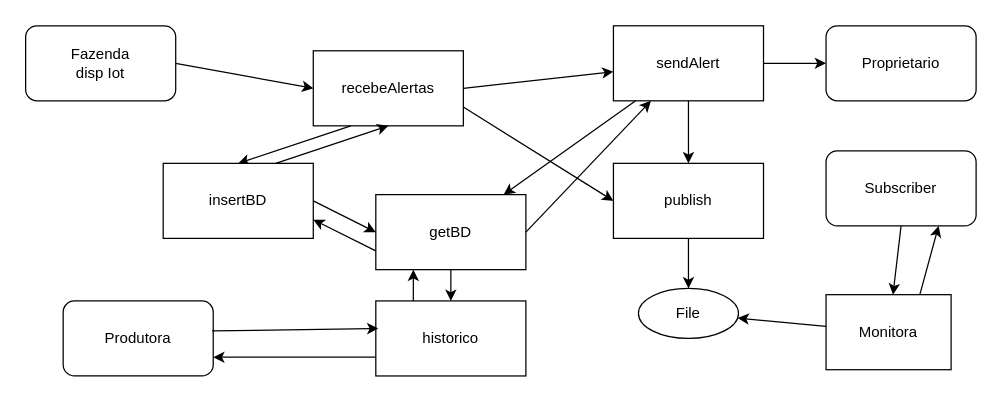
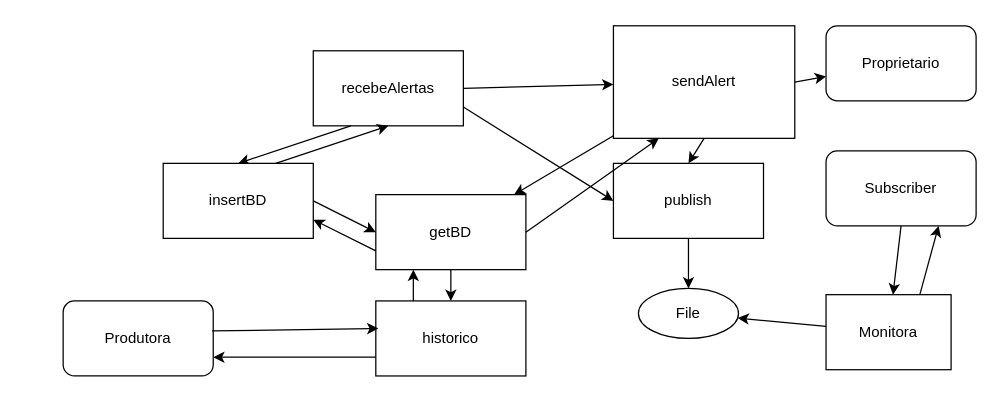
(101, 63) -> none
(688, 63) -> (704, 82)
(240, 75) -> none
